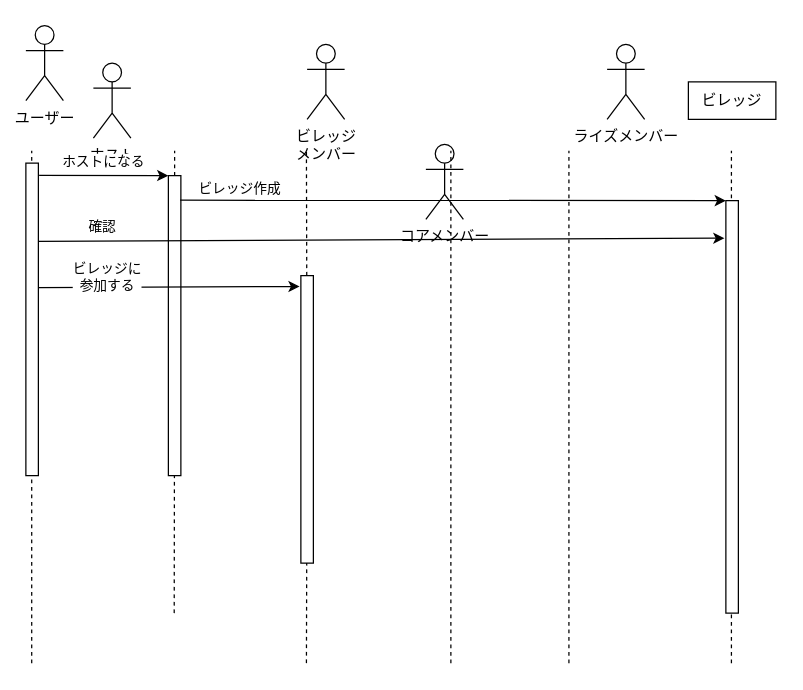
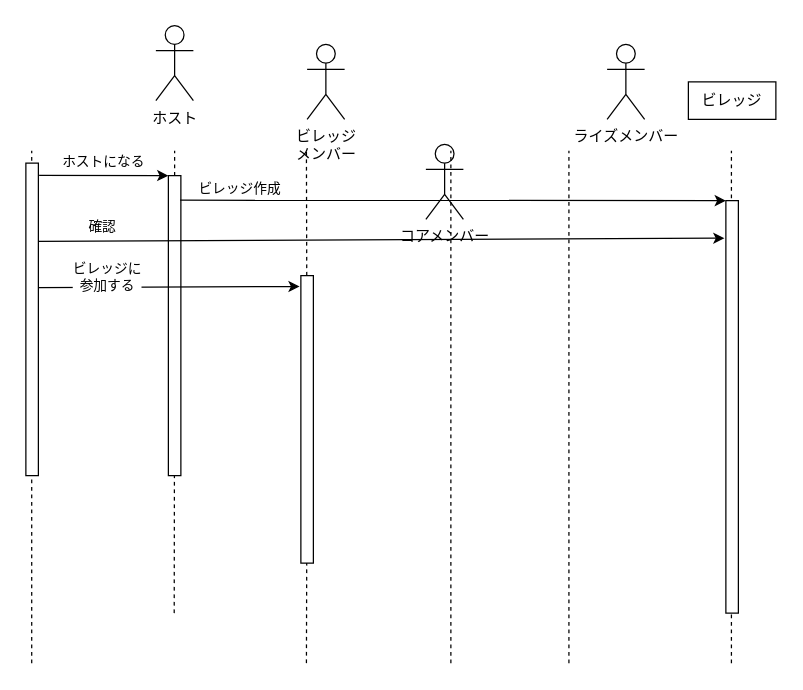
(44, 63) -> none
(112, 101) -> (174, 63)
